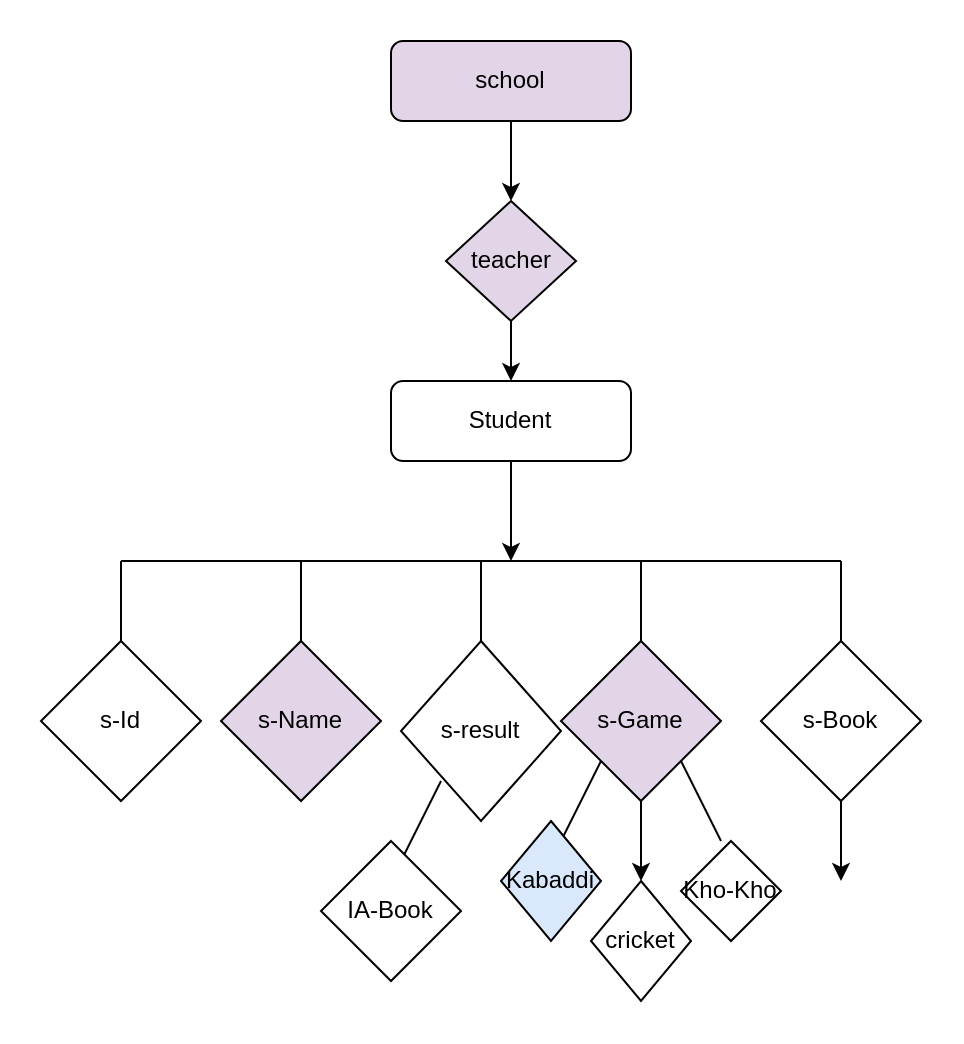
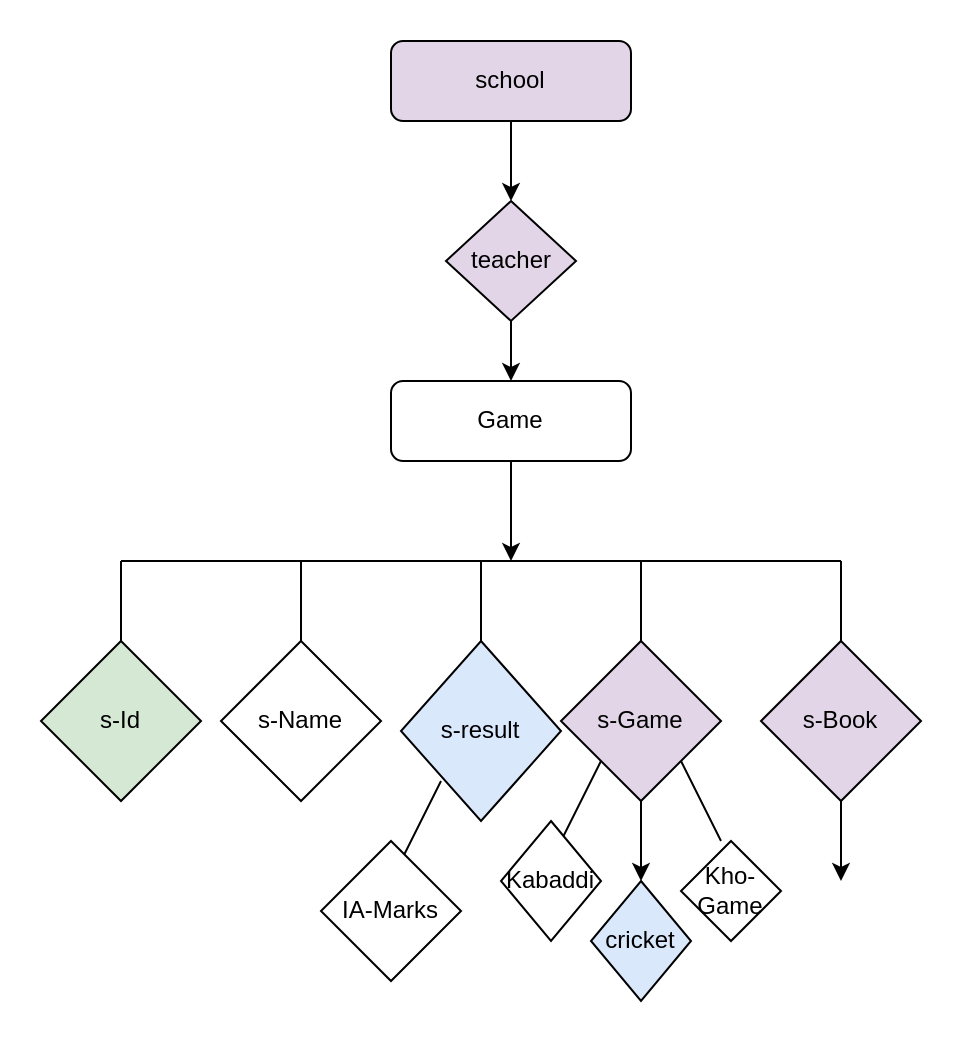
(511, 421) -> (511, 421)
(121, 721) -> (121, 721)
(301, 721) -> (301, 721)
(841, 721) -> (841, 721)
(481, 731) -> (481, 731)
(551, 881) -> (551, 881)
(731, 891) -> (731, 891)
(391, 911) -> (391, 911)
(641, 941) -> (641, 941)
